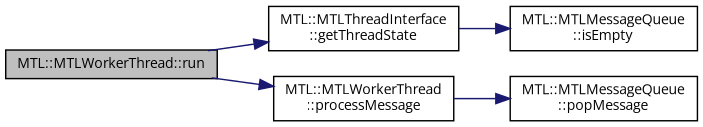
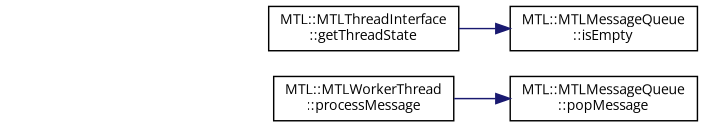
(111, 64) -> none
